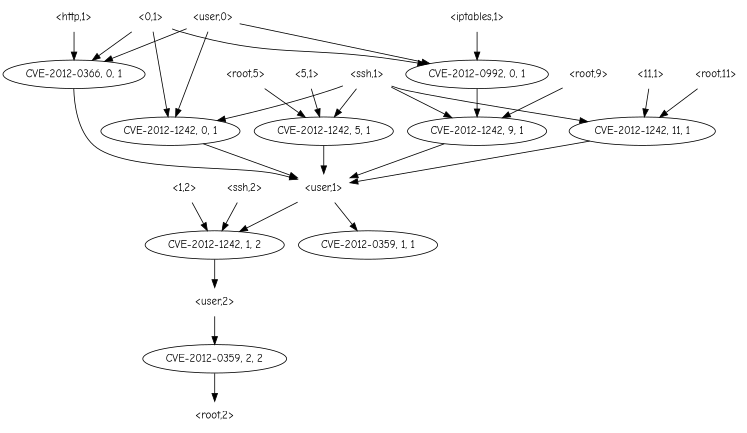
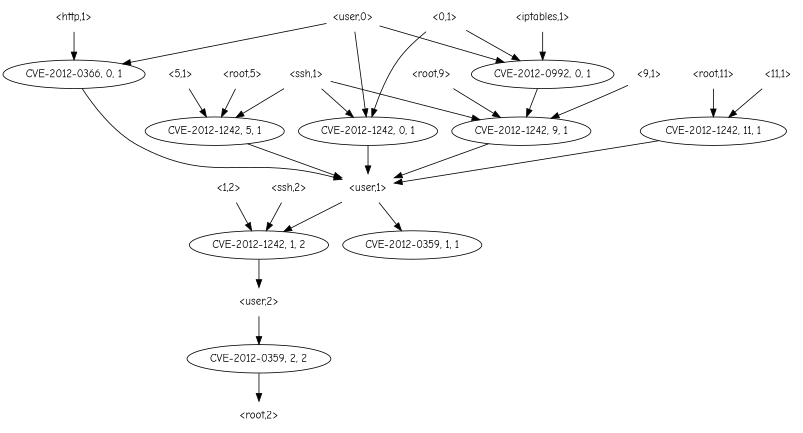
(115, 44) -> none
none -> (649, 74)
(485, 105) -> none
